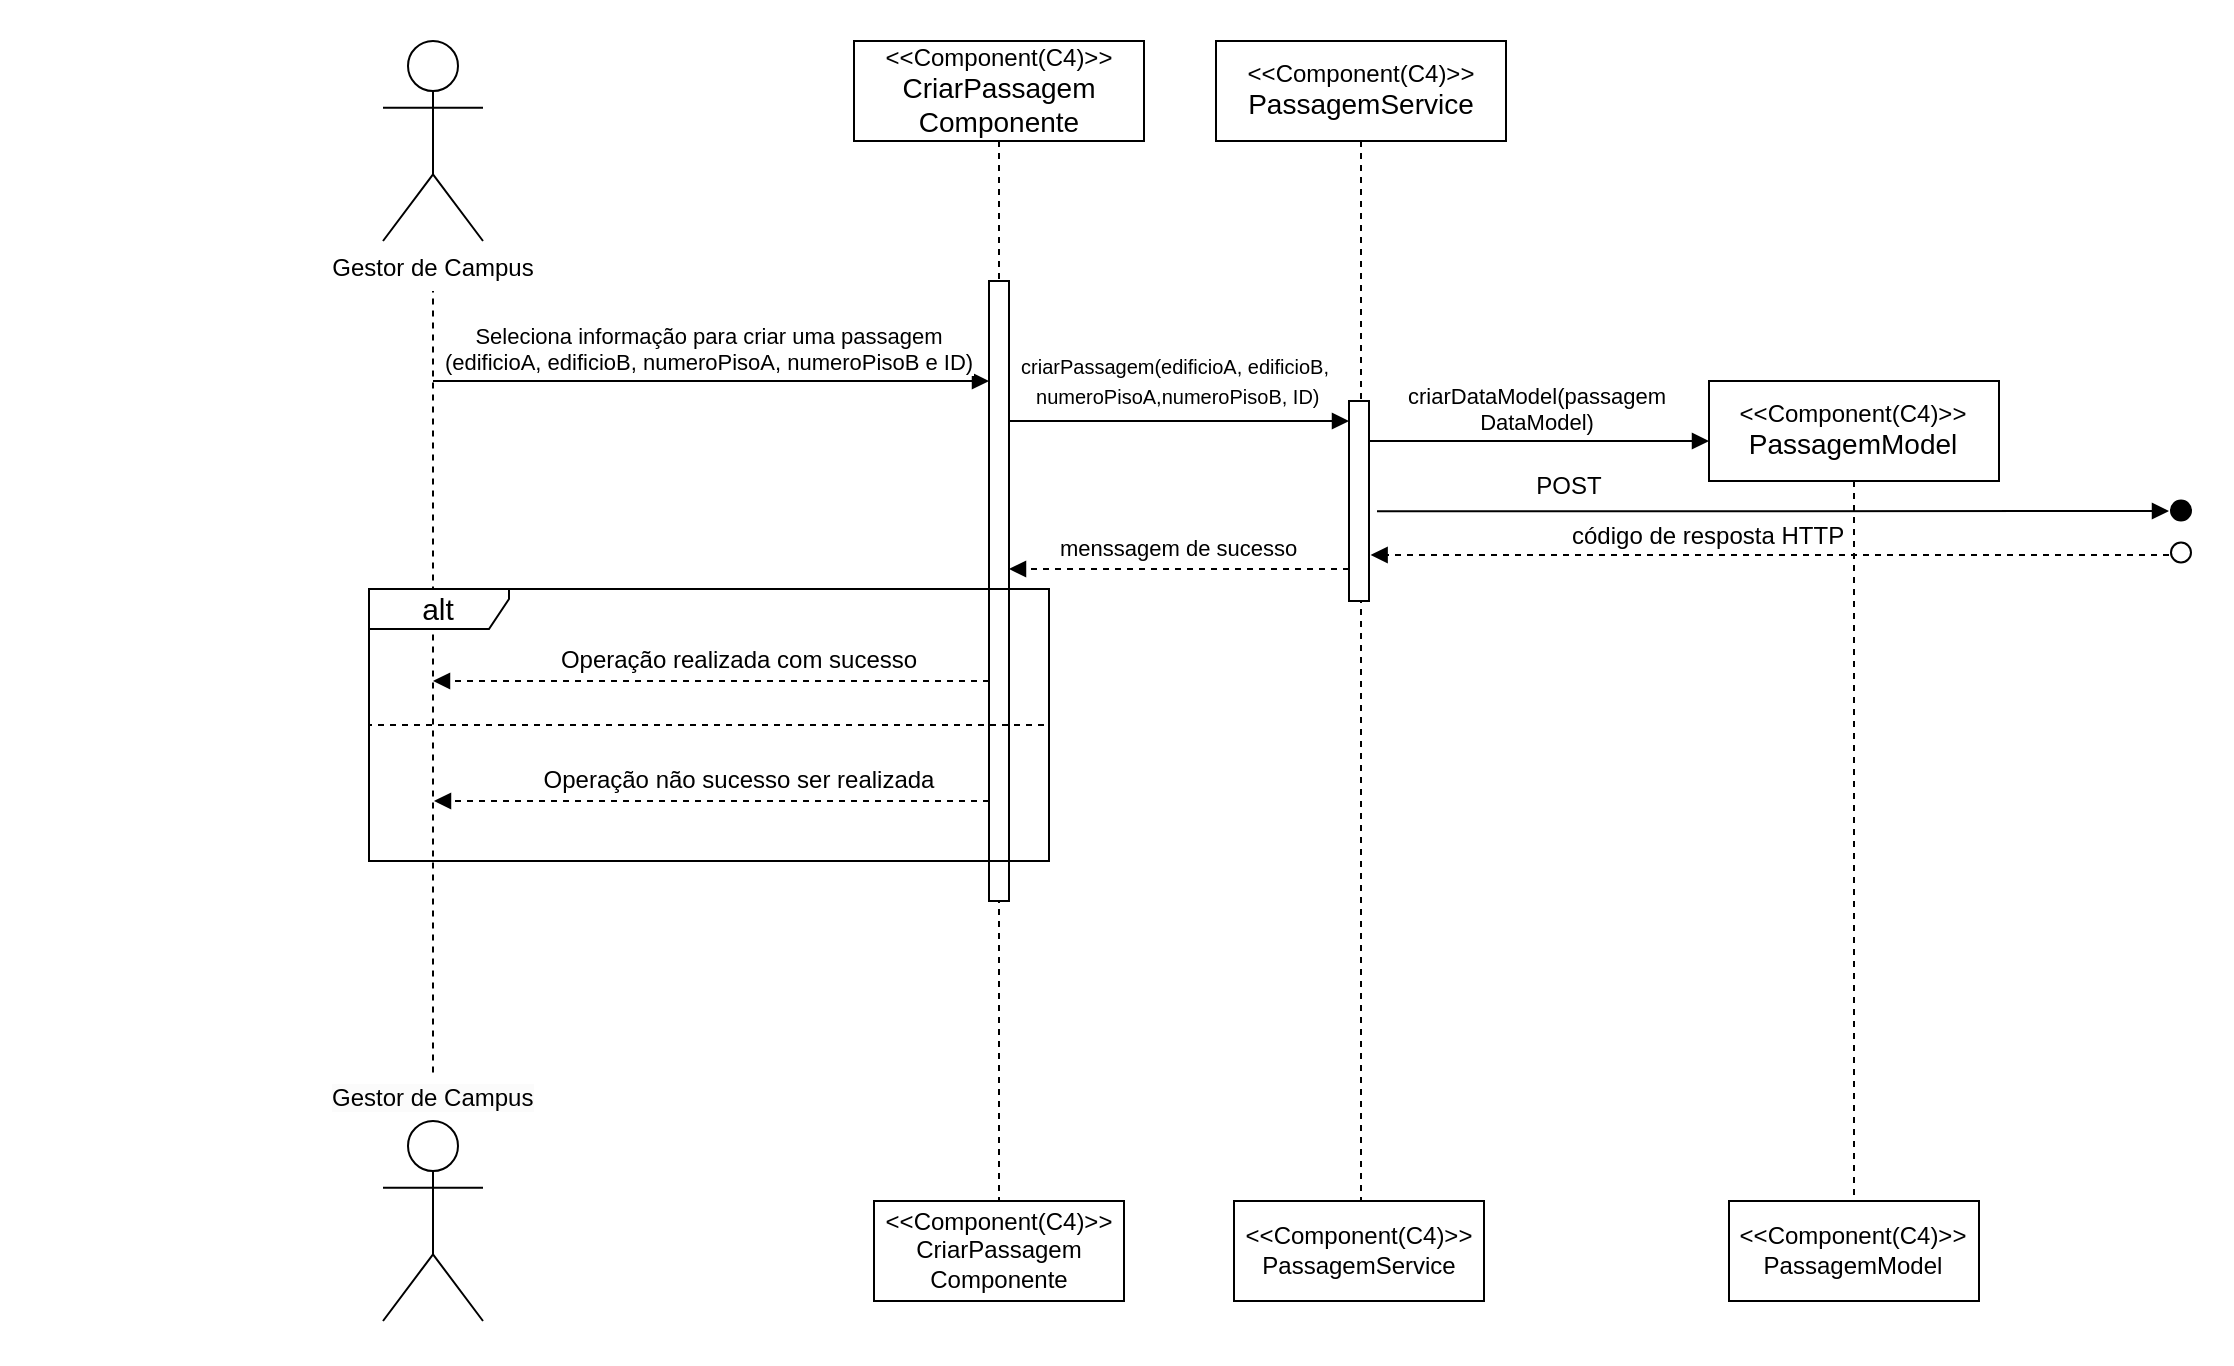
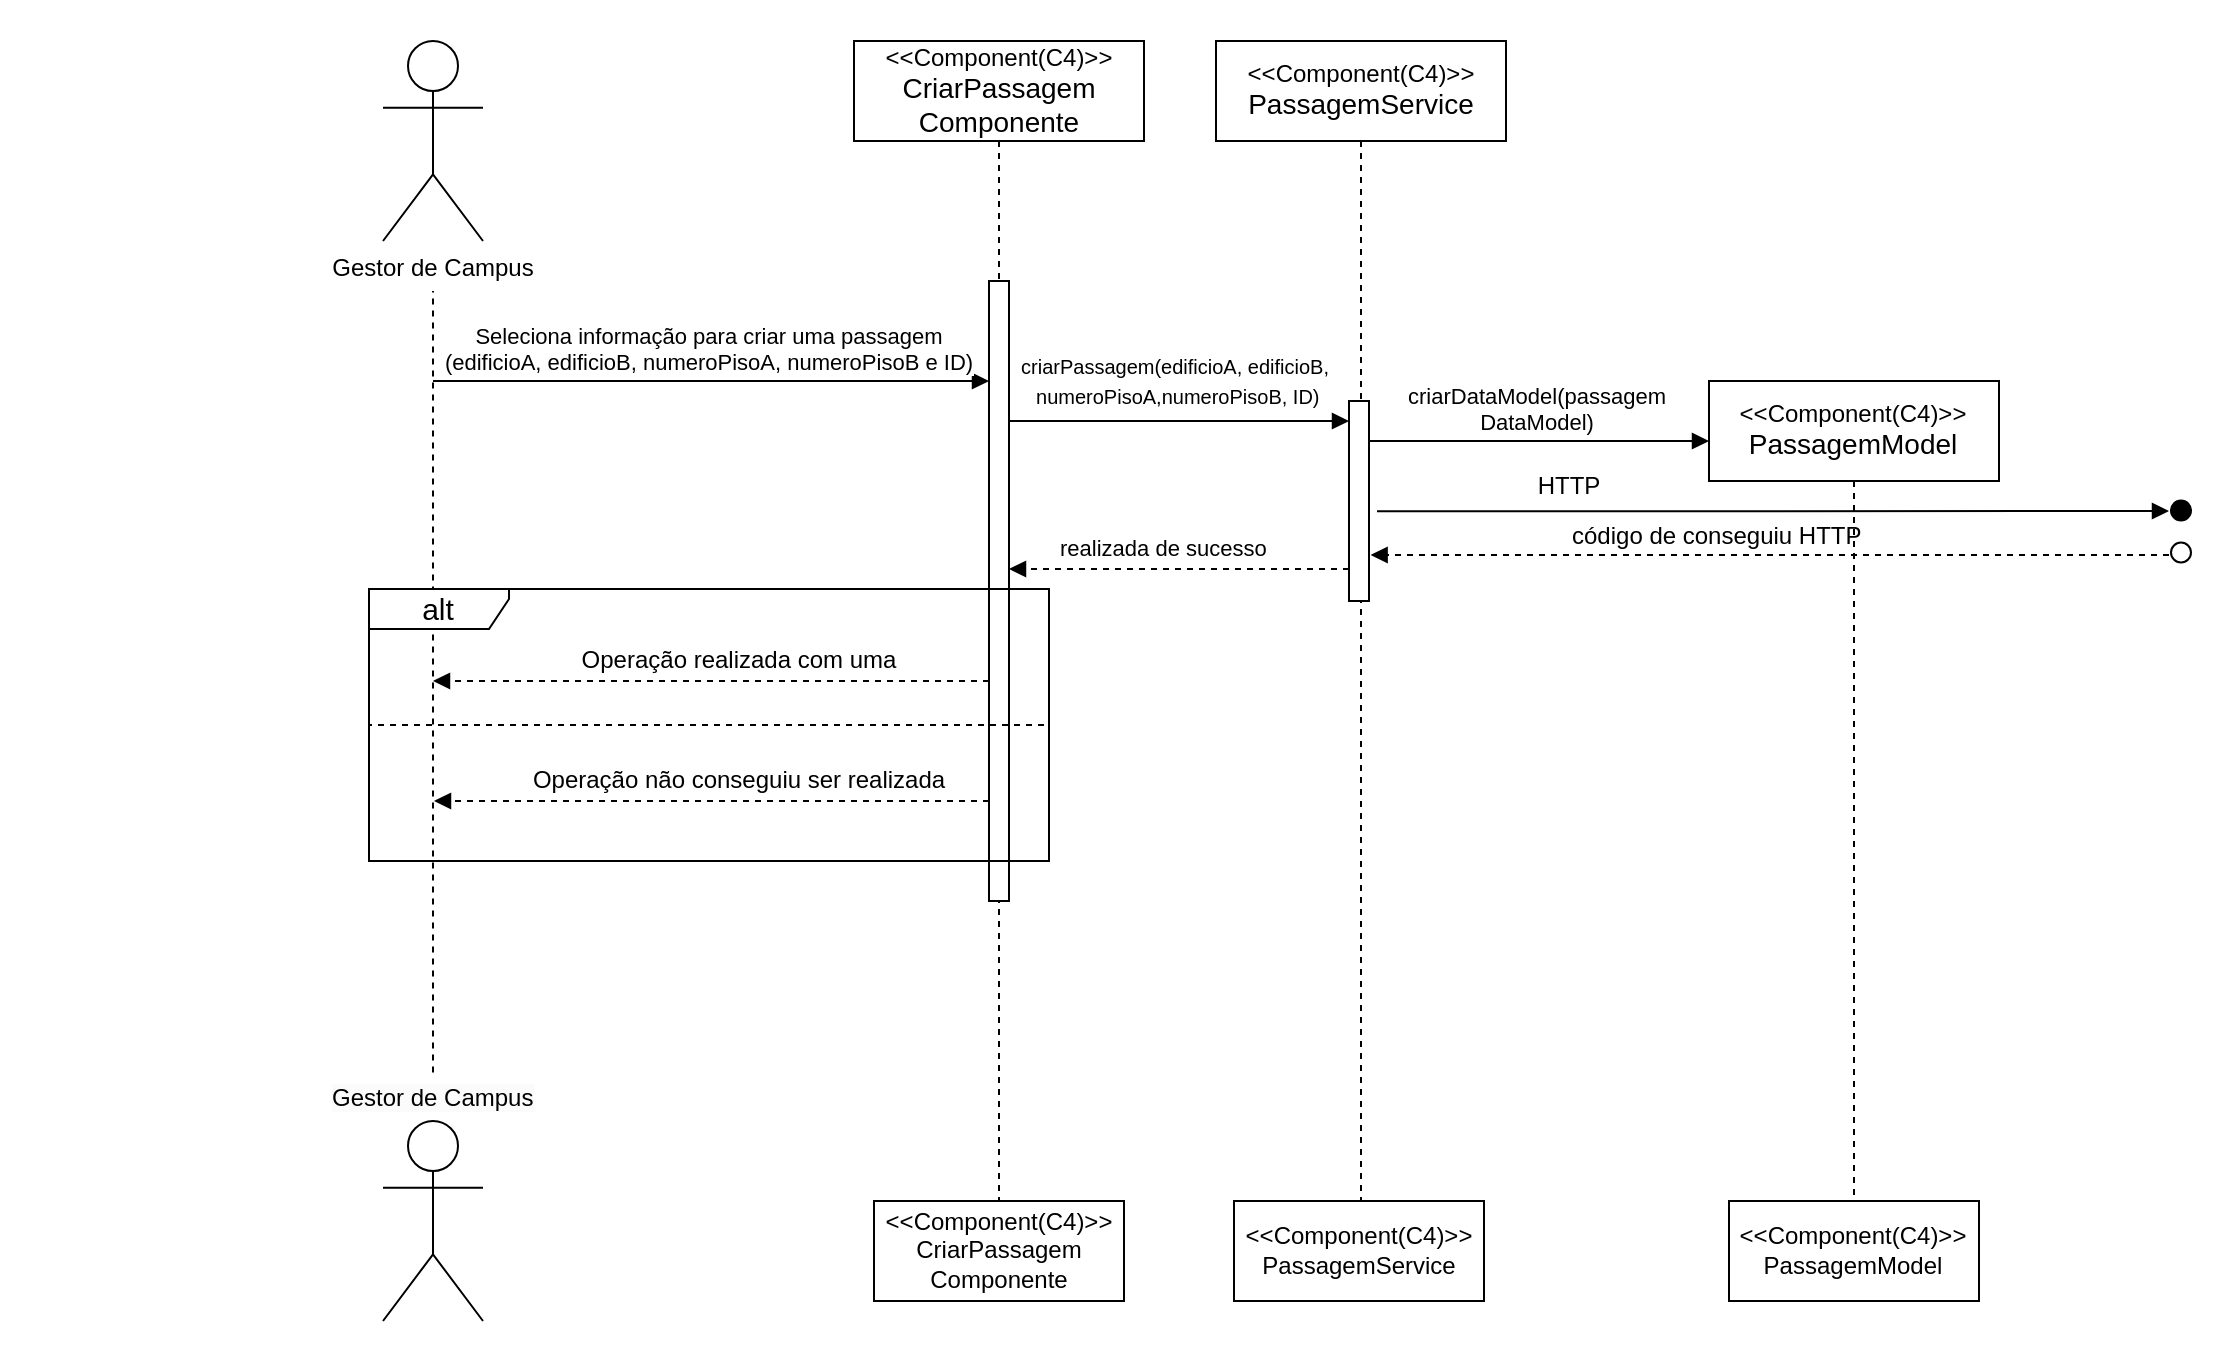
(1570, 487) -> (1570, 487)
(1715, 537) -> (1719, 537)
(1189, 549) -> (1183, 549)
(740, 661) -> (740, 661)
(740, 781) -> (740, 781)
